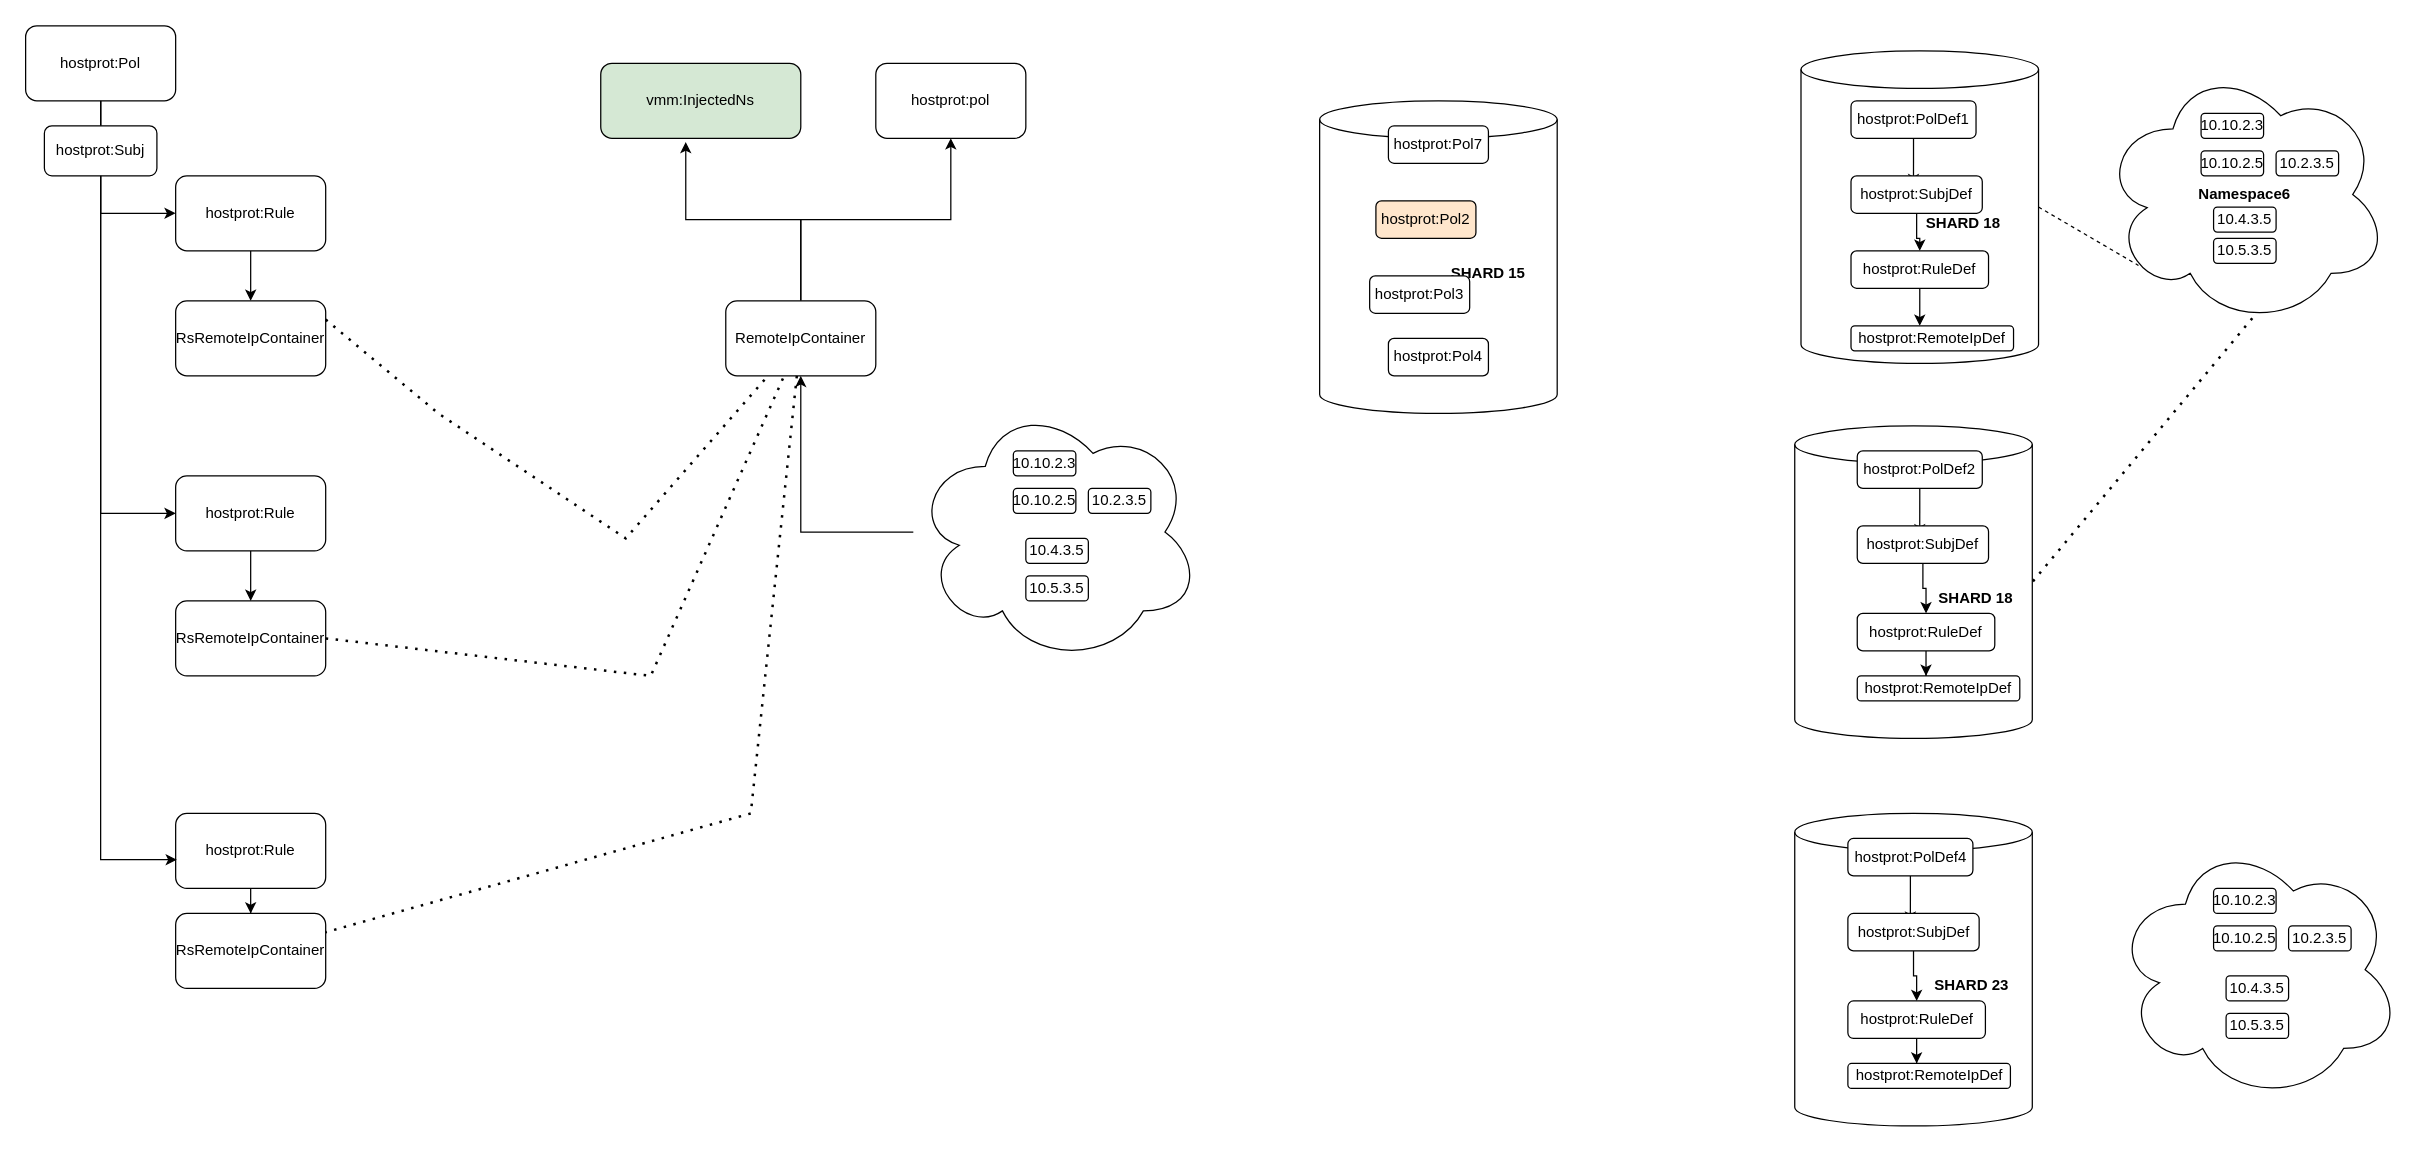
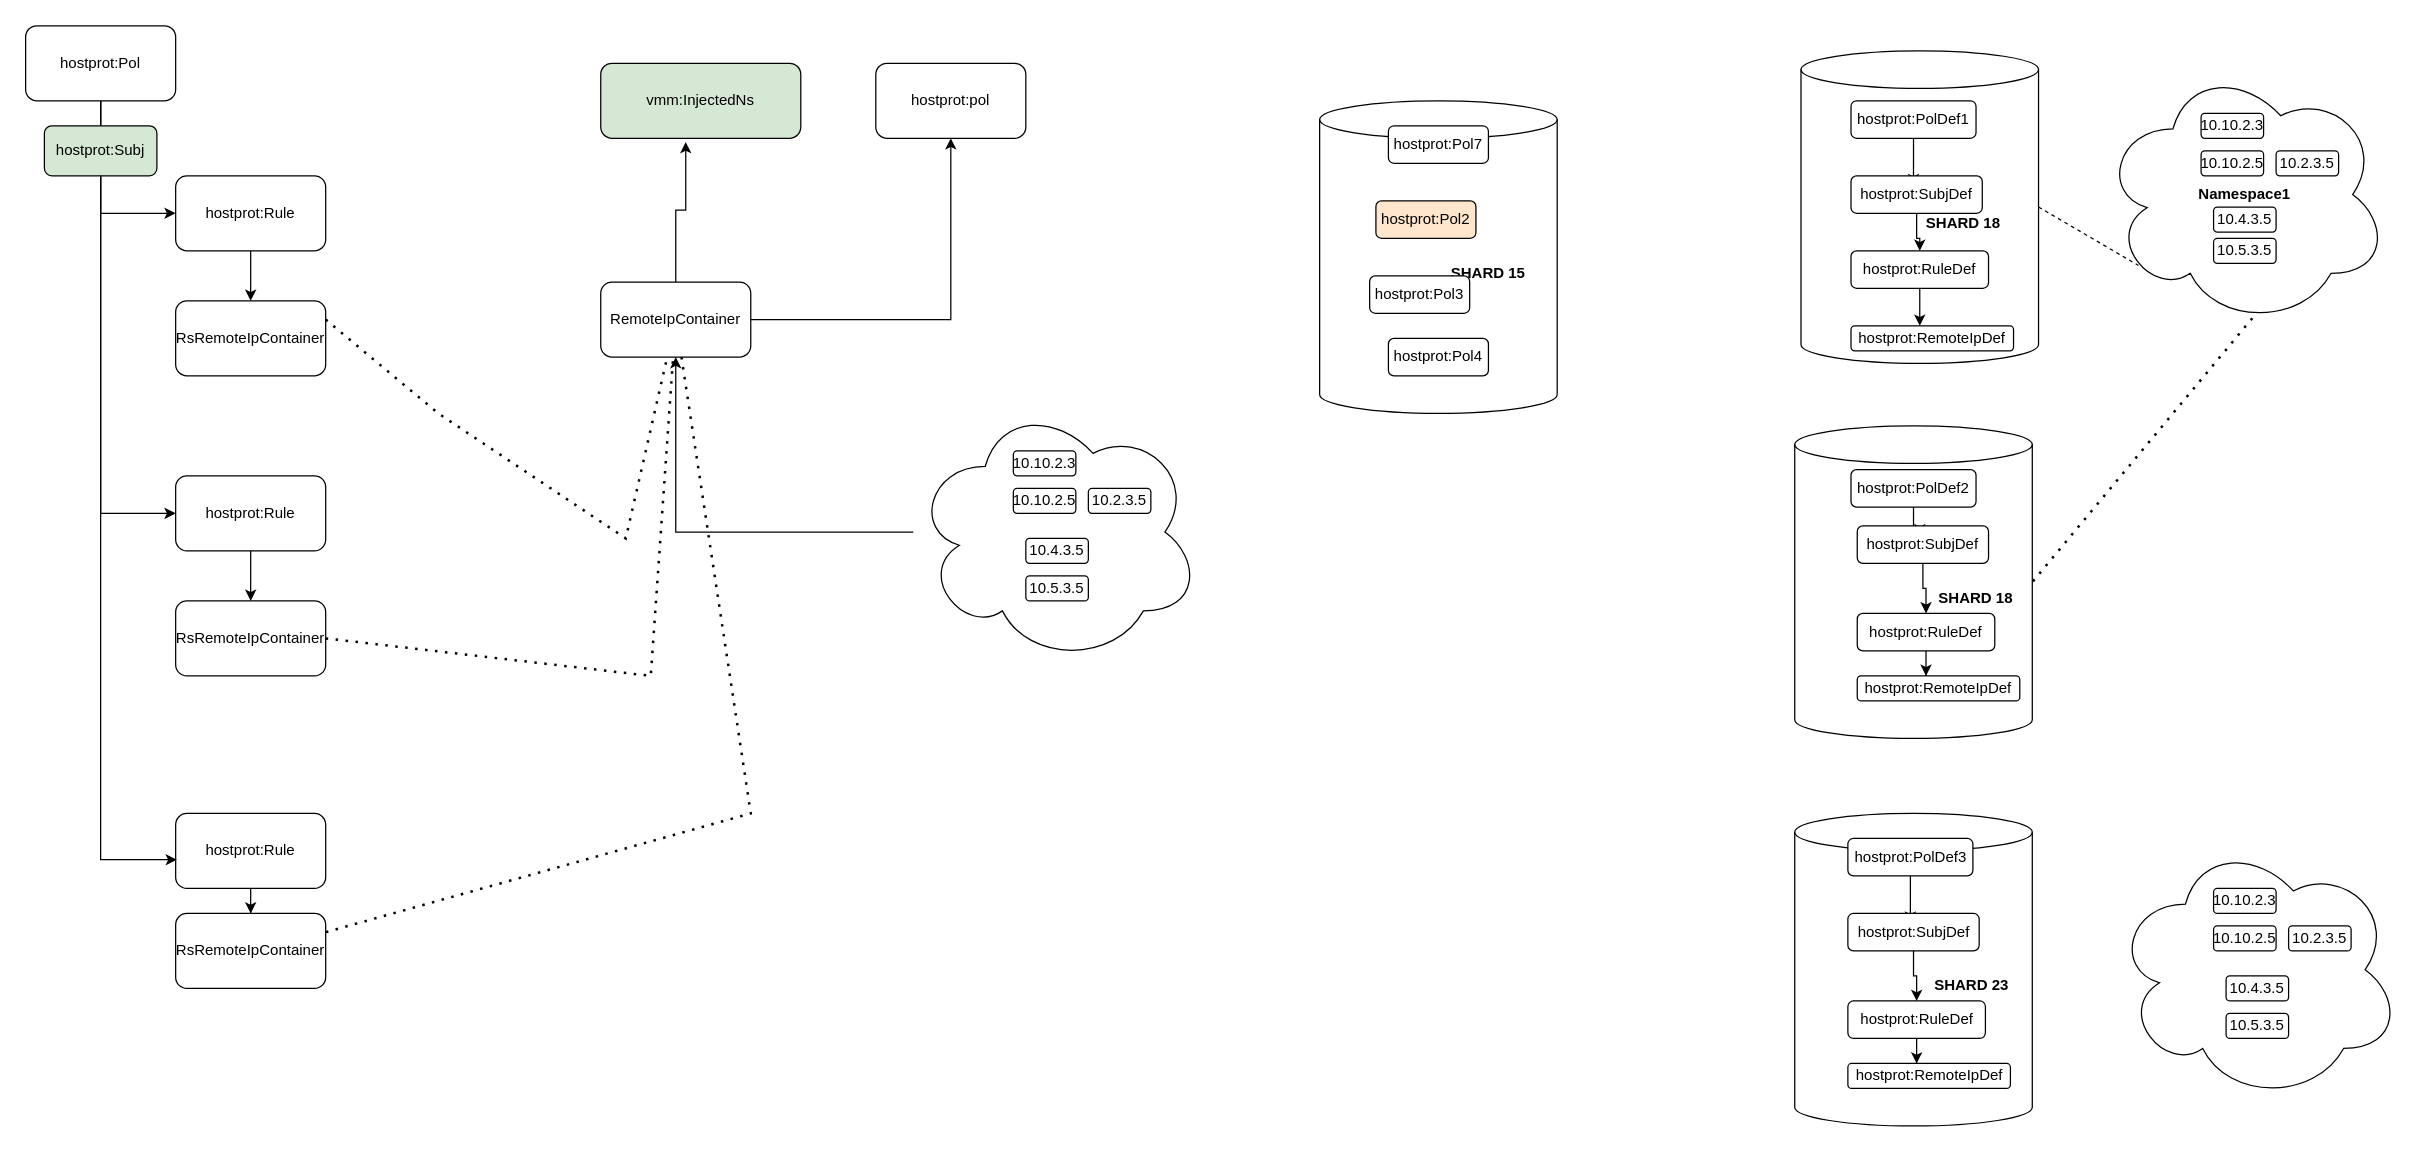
(101, 151) -> (101, 151)
(2244, 194) -> (2244, 194)
(801, 338) -> (676, 319)
(1919, 469) -> (1913, 488)
(1911, 857) -> (1911, 857)
